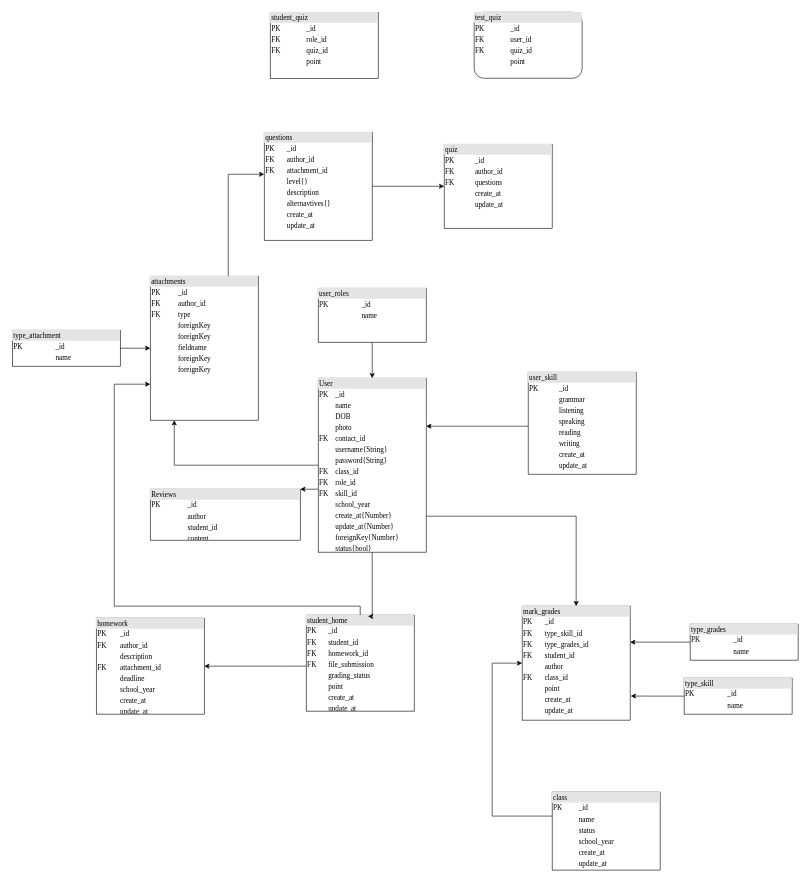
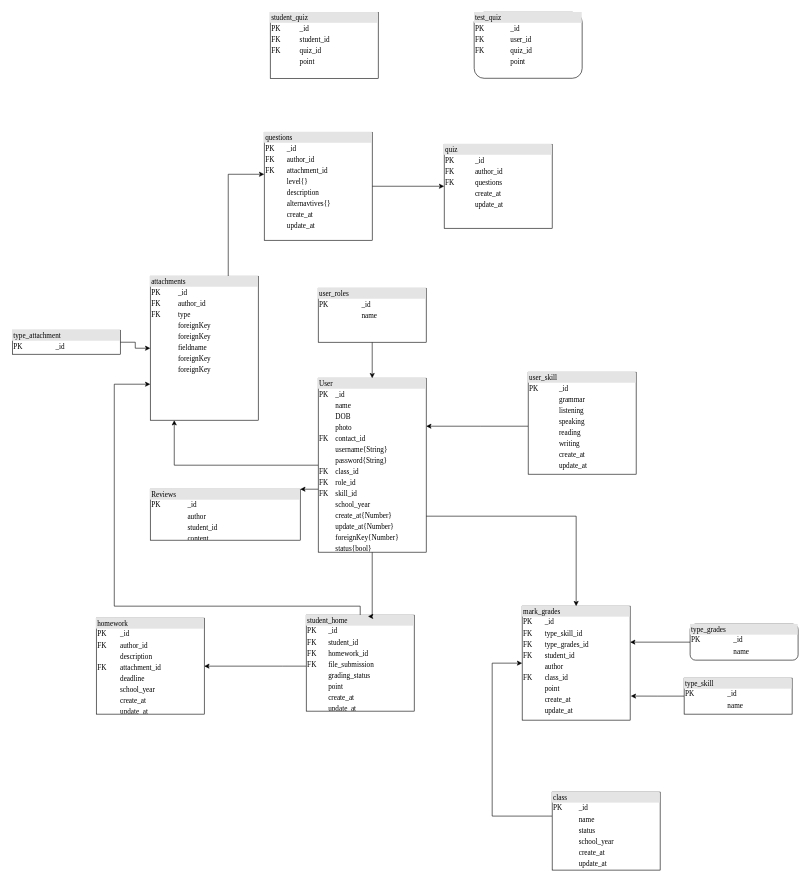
(294, 34) -> (294, 34)
(66, 348) -> (66, 342)
(744, 642) -> (744, 642)
